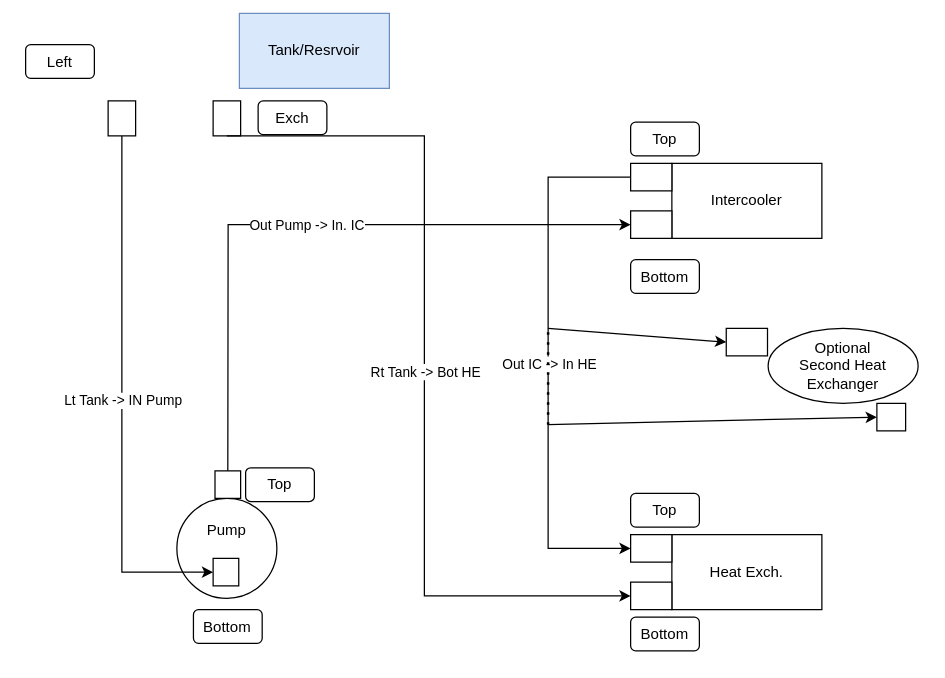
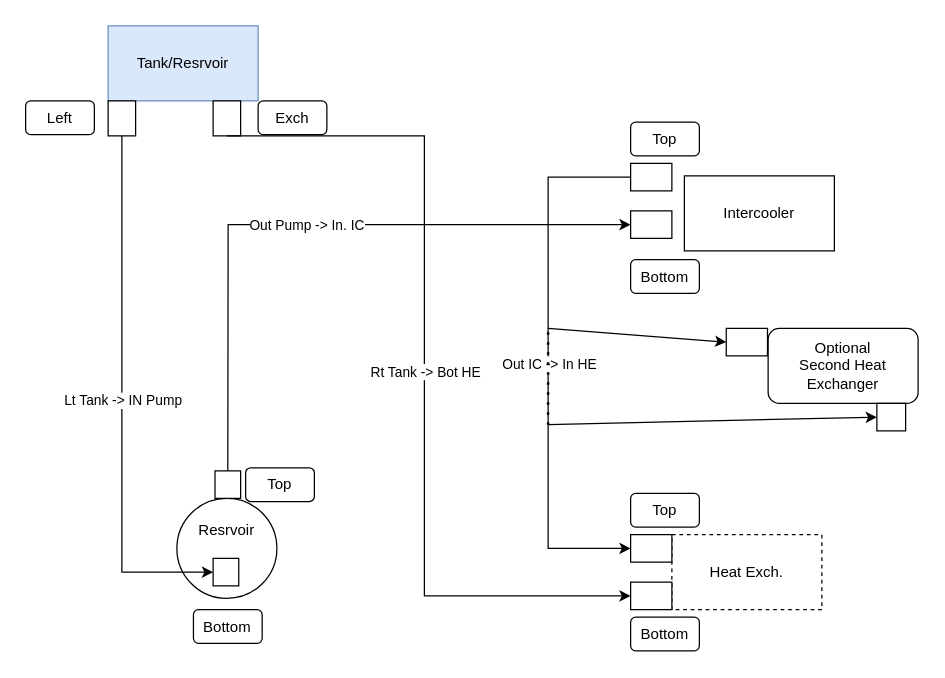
(314, 51) -> (183, 63)
(60, 61) -> (60, 118)
(747, 201) -> (759, 213)
(843, 366) -> (843, 366)
(227, 548) -> (227, 548)
(747, 572) -> (747, 572)
